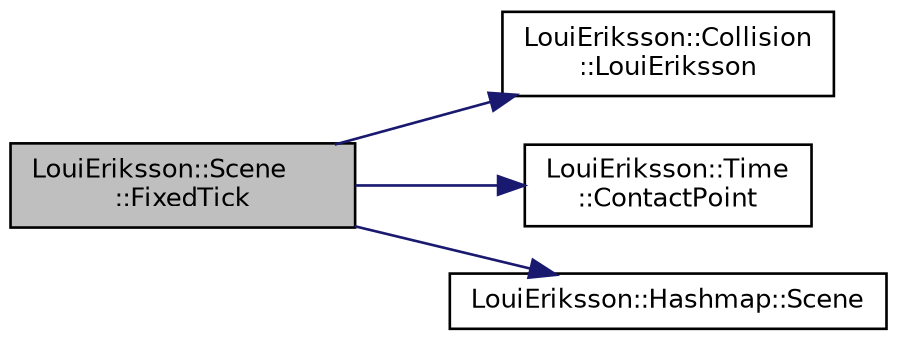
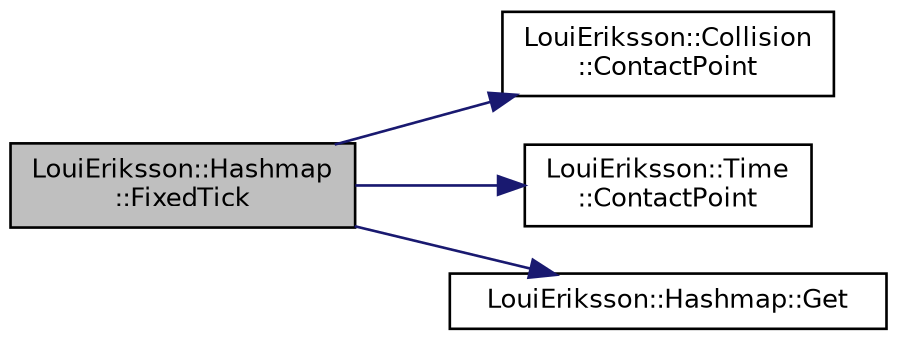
(668, 54) -> (668, 54)
(183, 185) -> (183, 185)
(668, 301) -> (668, 301)
